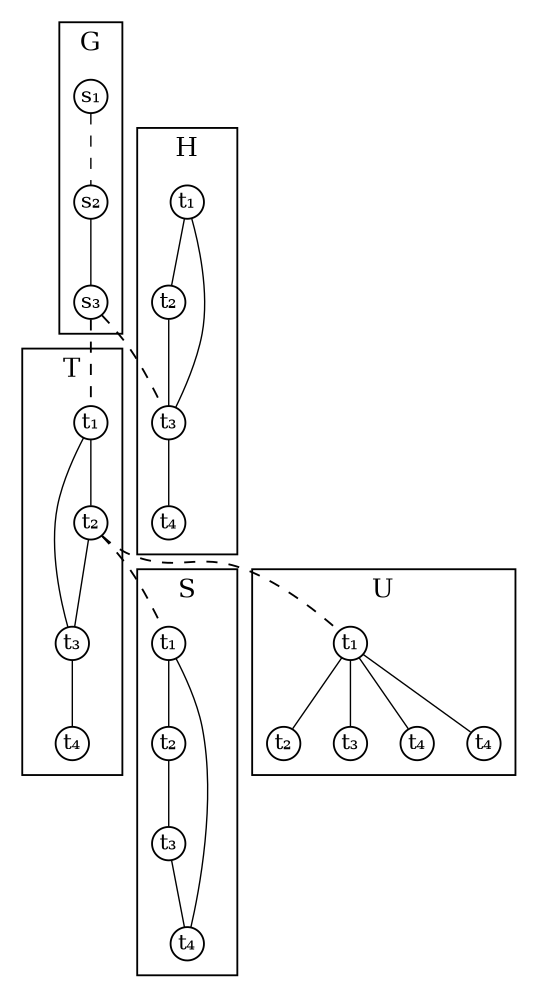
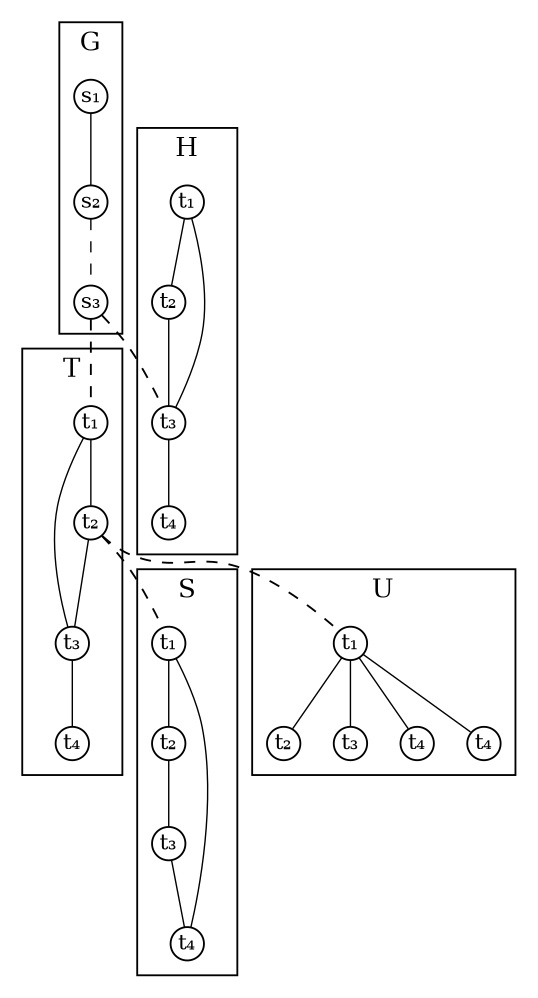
(91, 149) -> (91, 149)
(91, 252) -> (91, 252)
